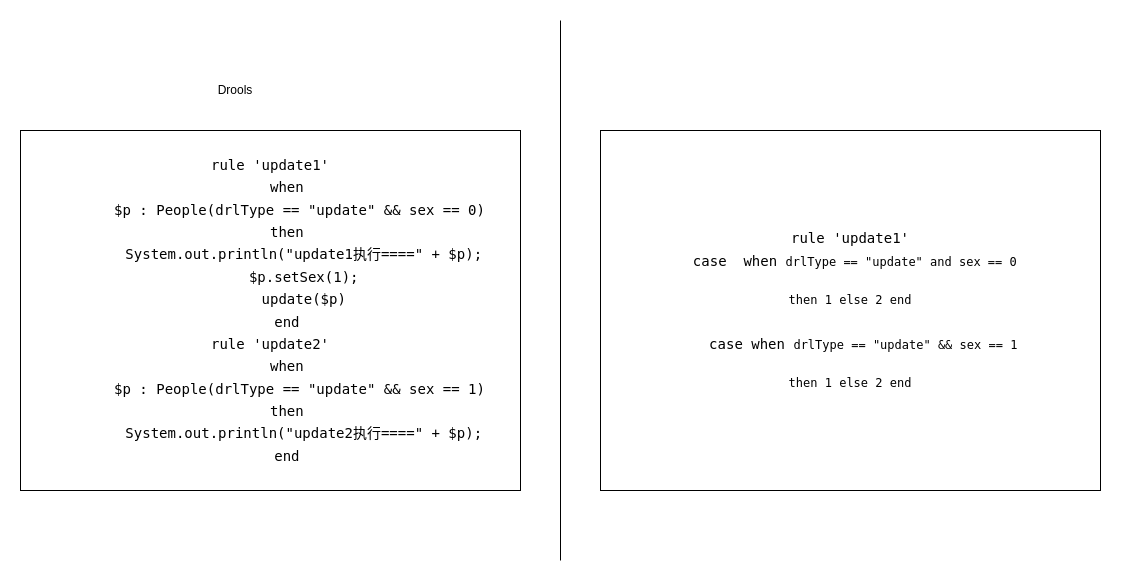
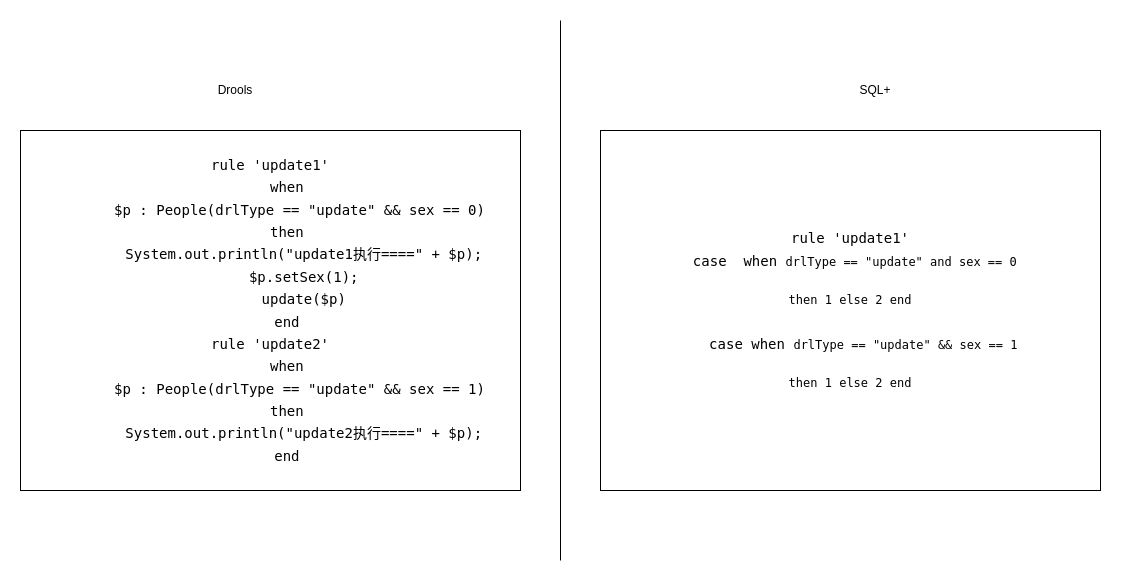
none -> (876, 91)
